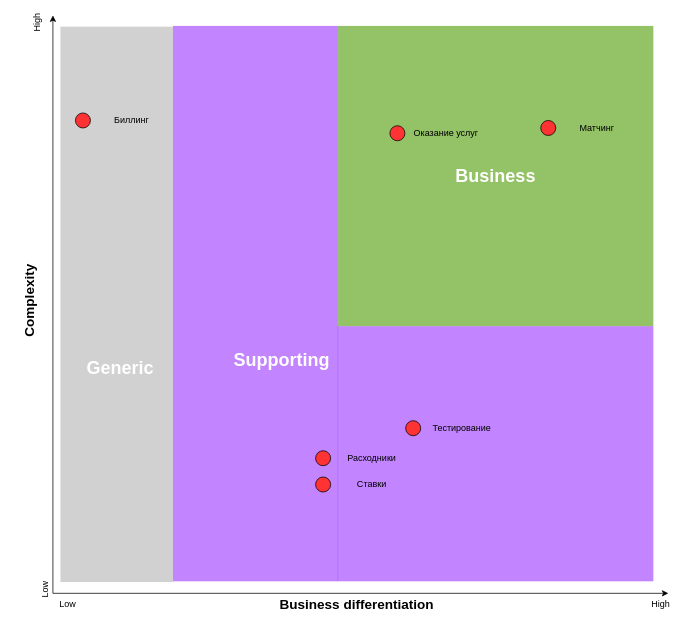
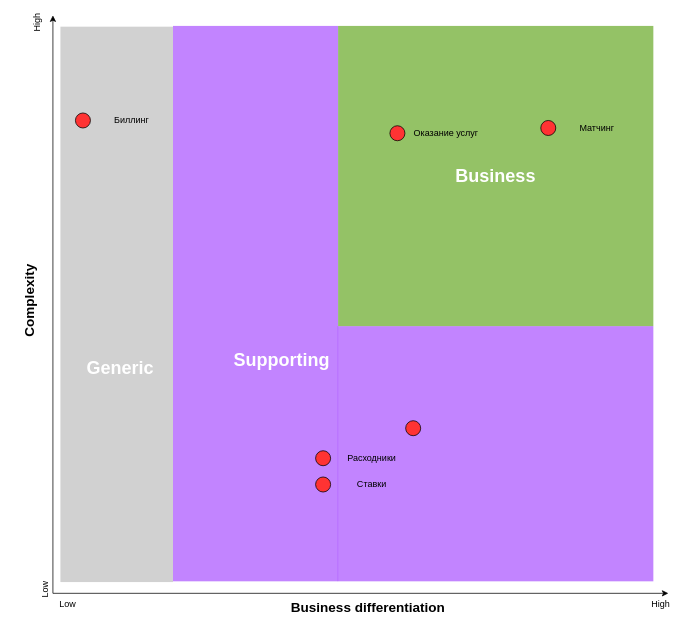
(462, 428) -> none
(357, 604) -> (368, 608)
